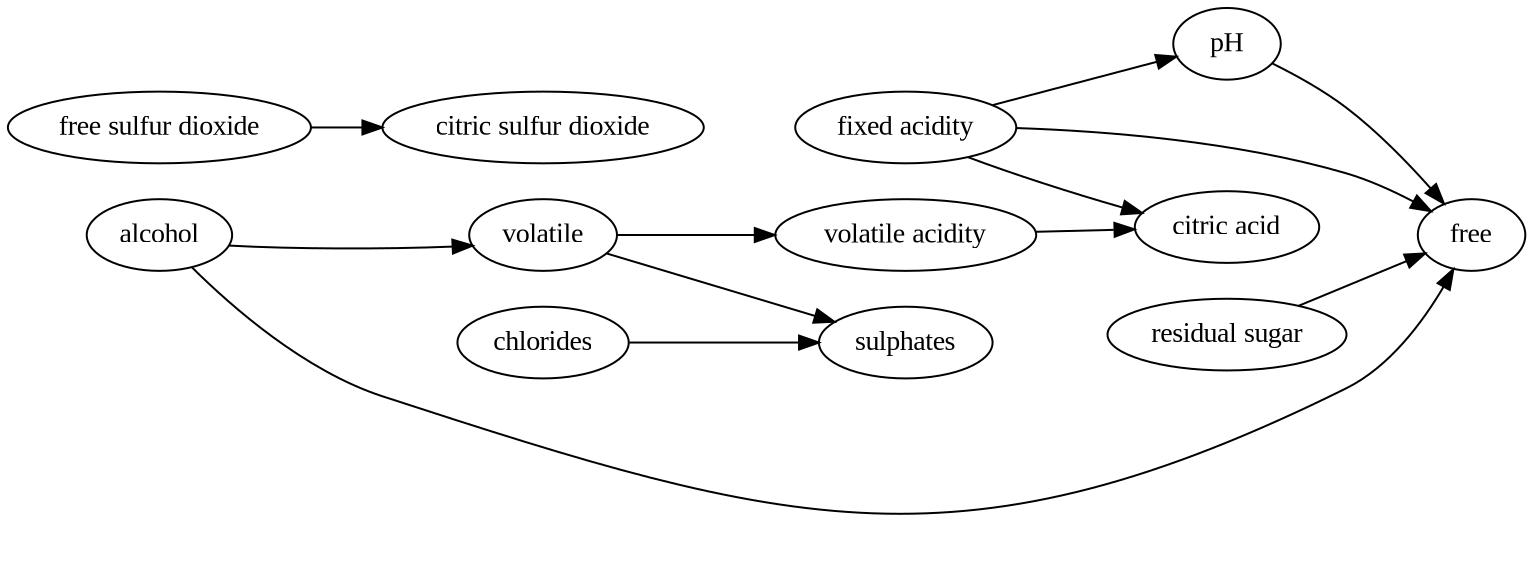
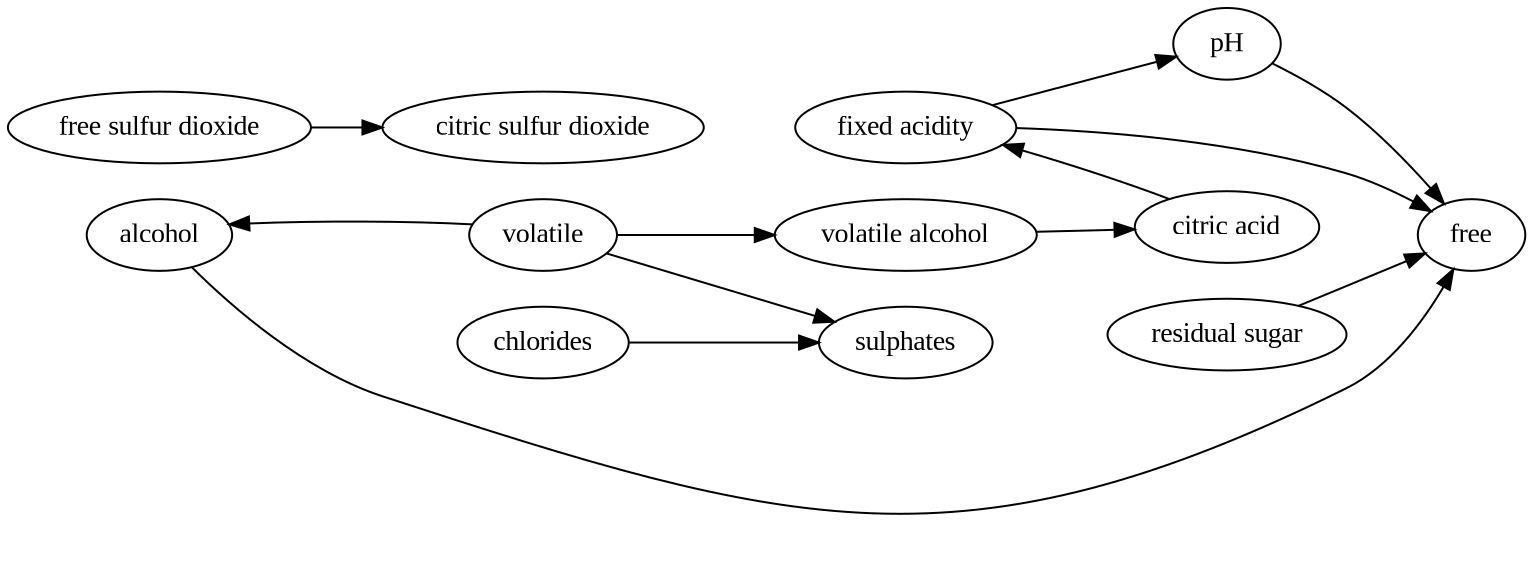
(1045, 184) -> (1096, 173)
(906, 235) -> (906, 235)
(341, 248) -> (361, 222)
